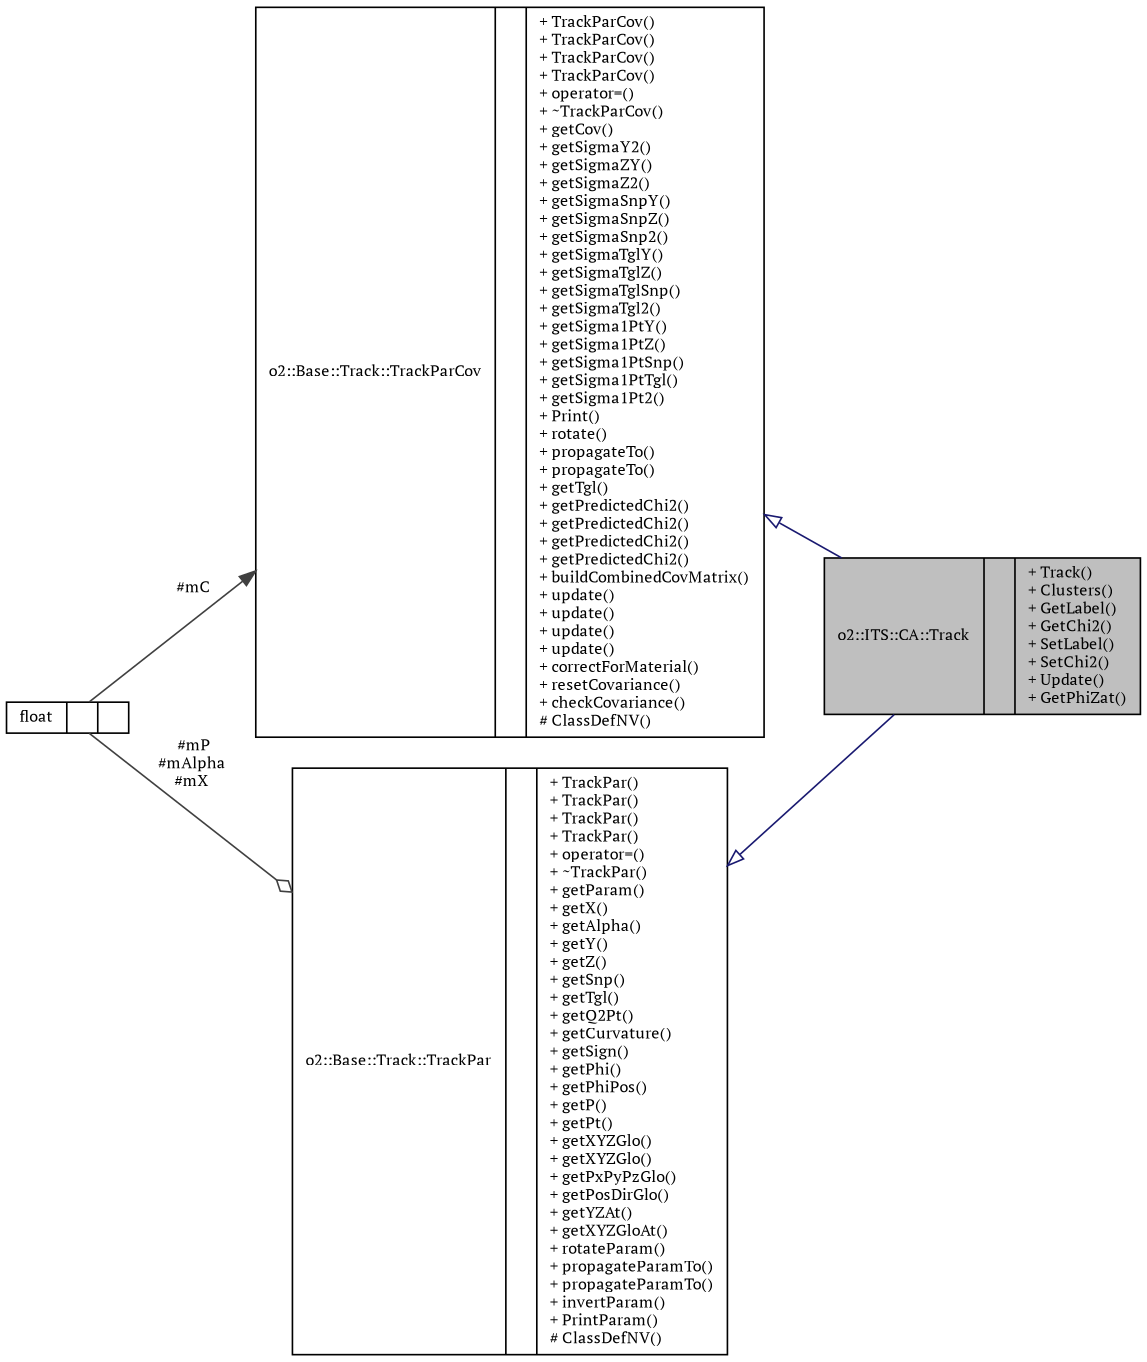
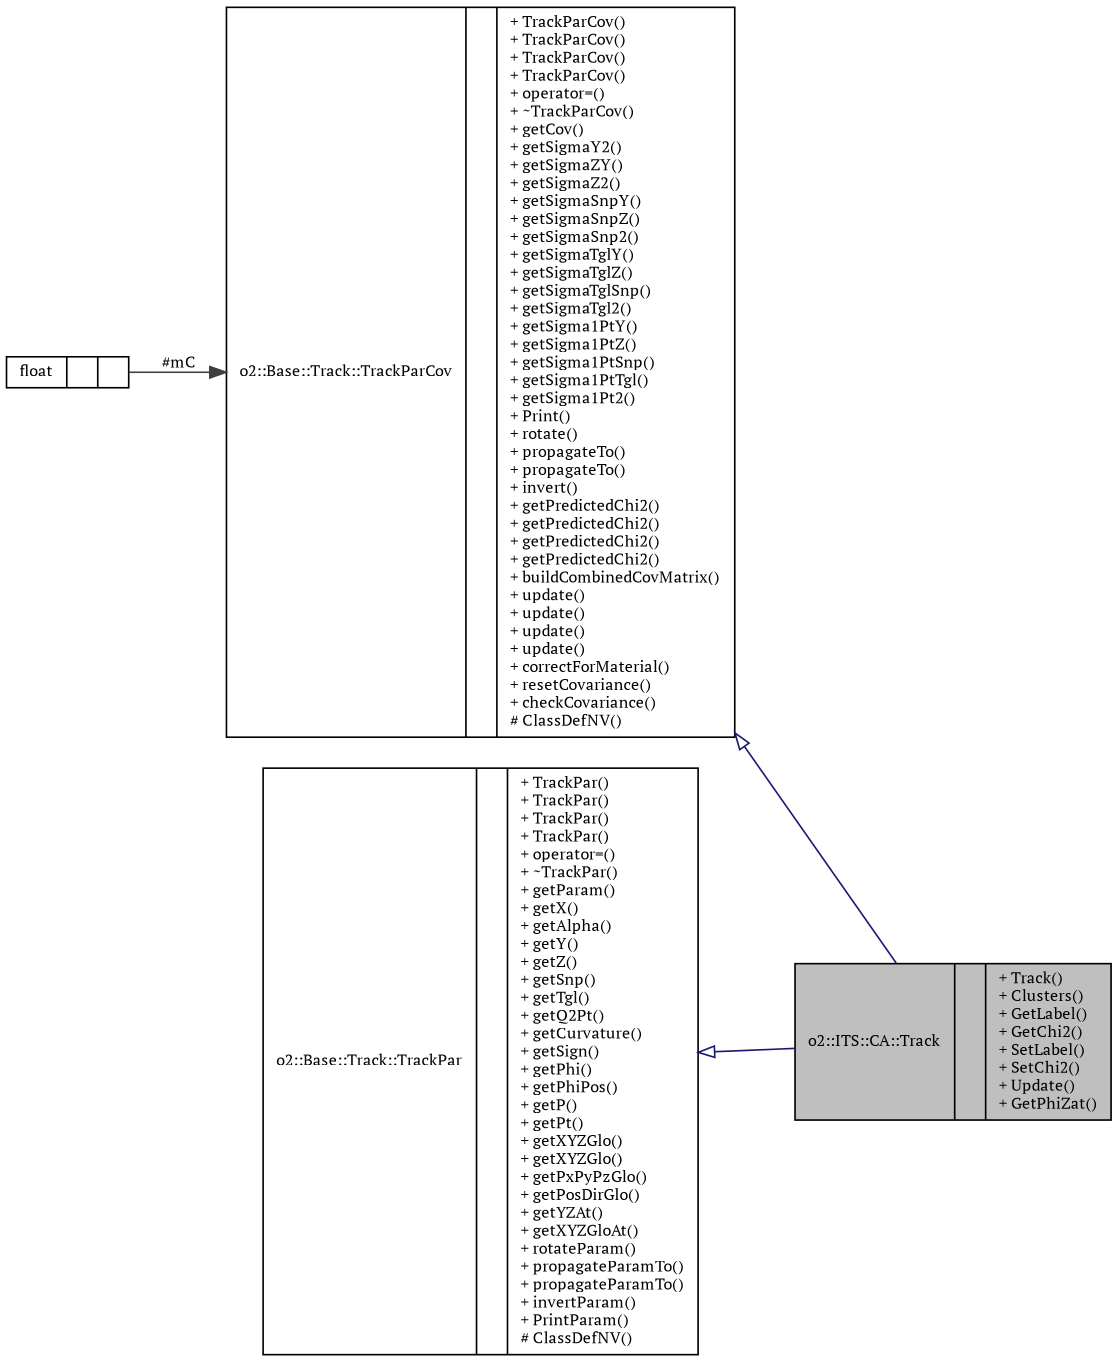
(574, 488) -> (545, 488)
(183, 807) -> none
